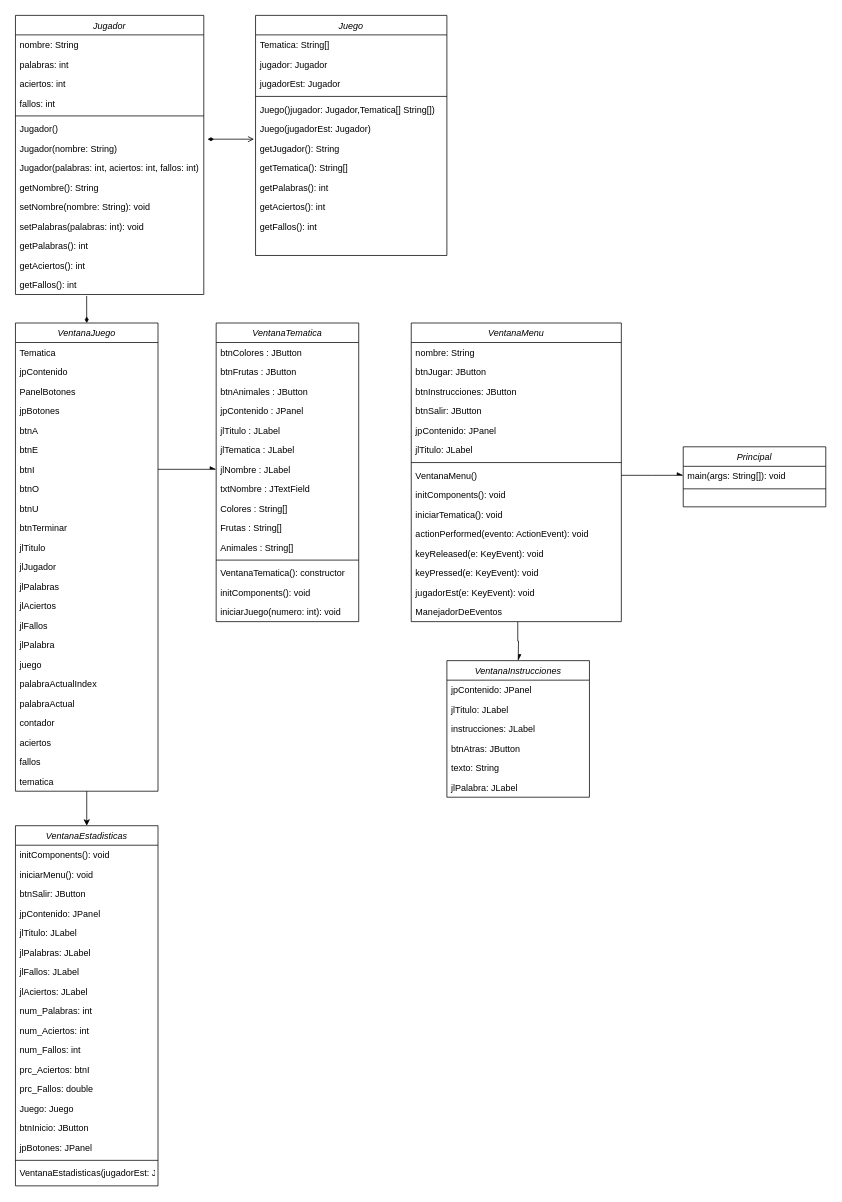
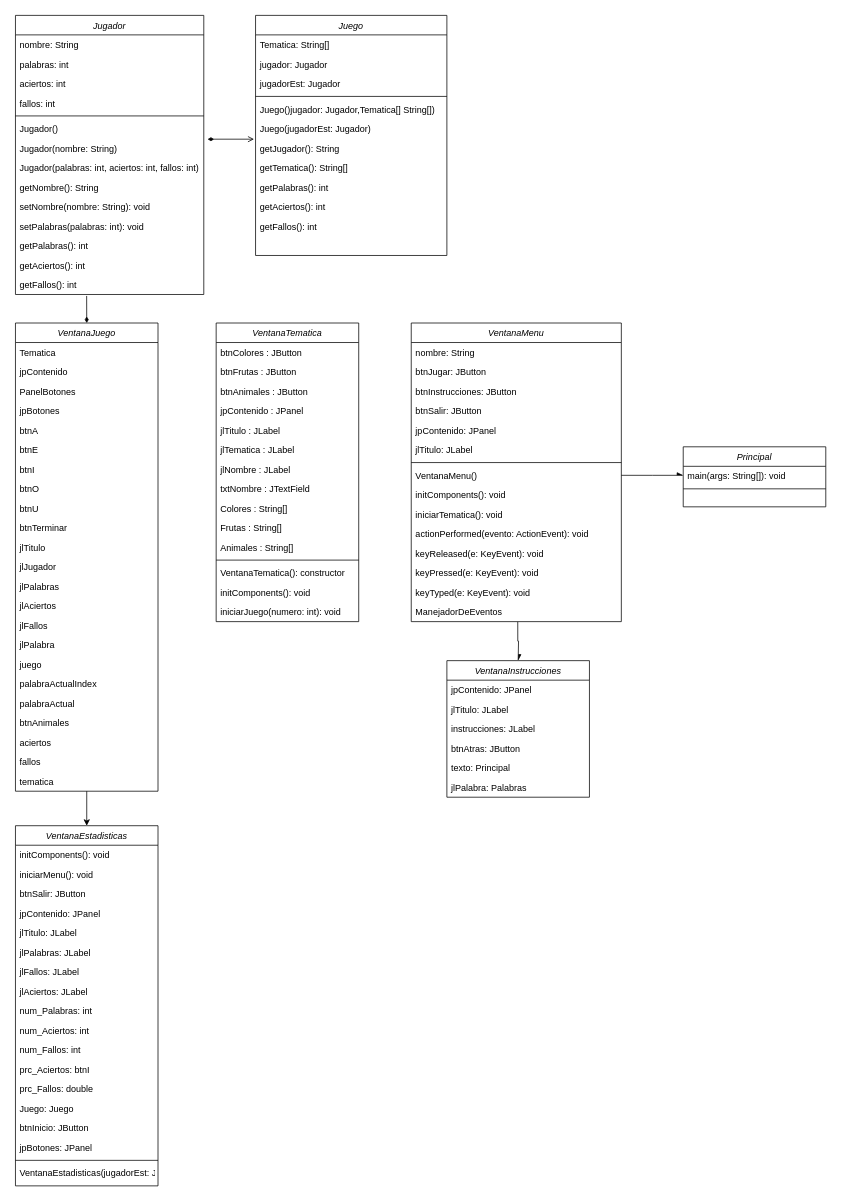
(184, 469) -> none
(482, 593) -> (477, 593)
(40, 723) -> (45, 723)
(480, 768) -> (485, 768)
(488, 788) -> (493, 788)
